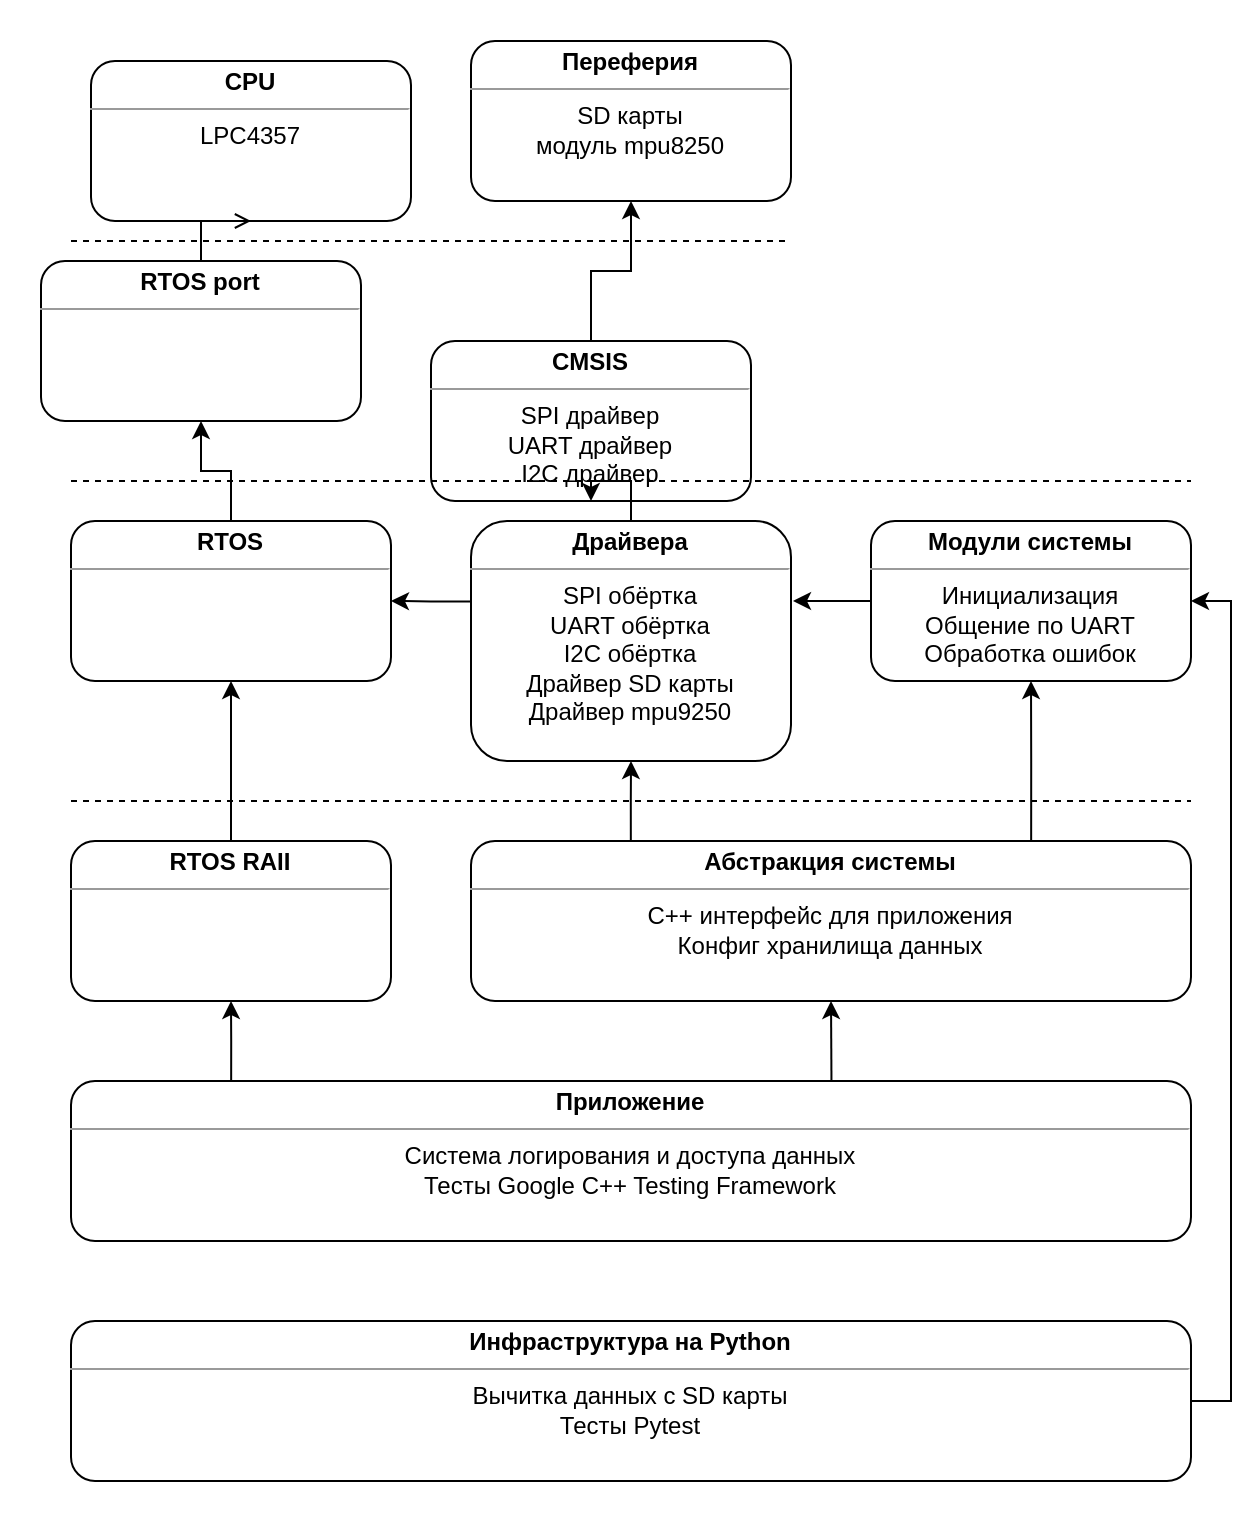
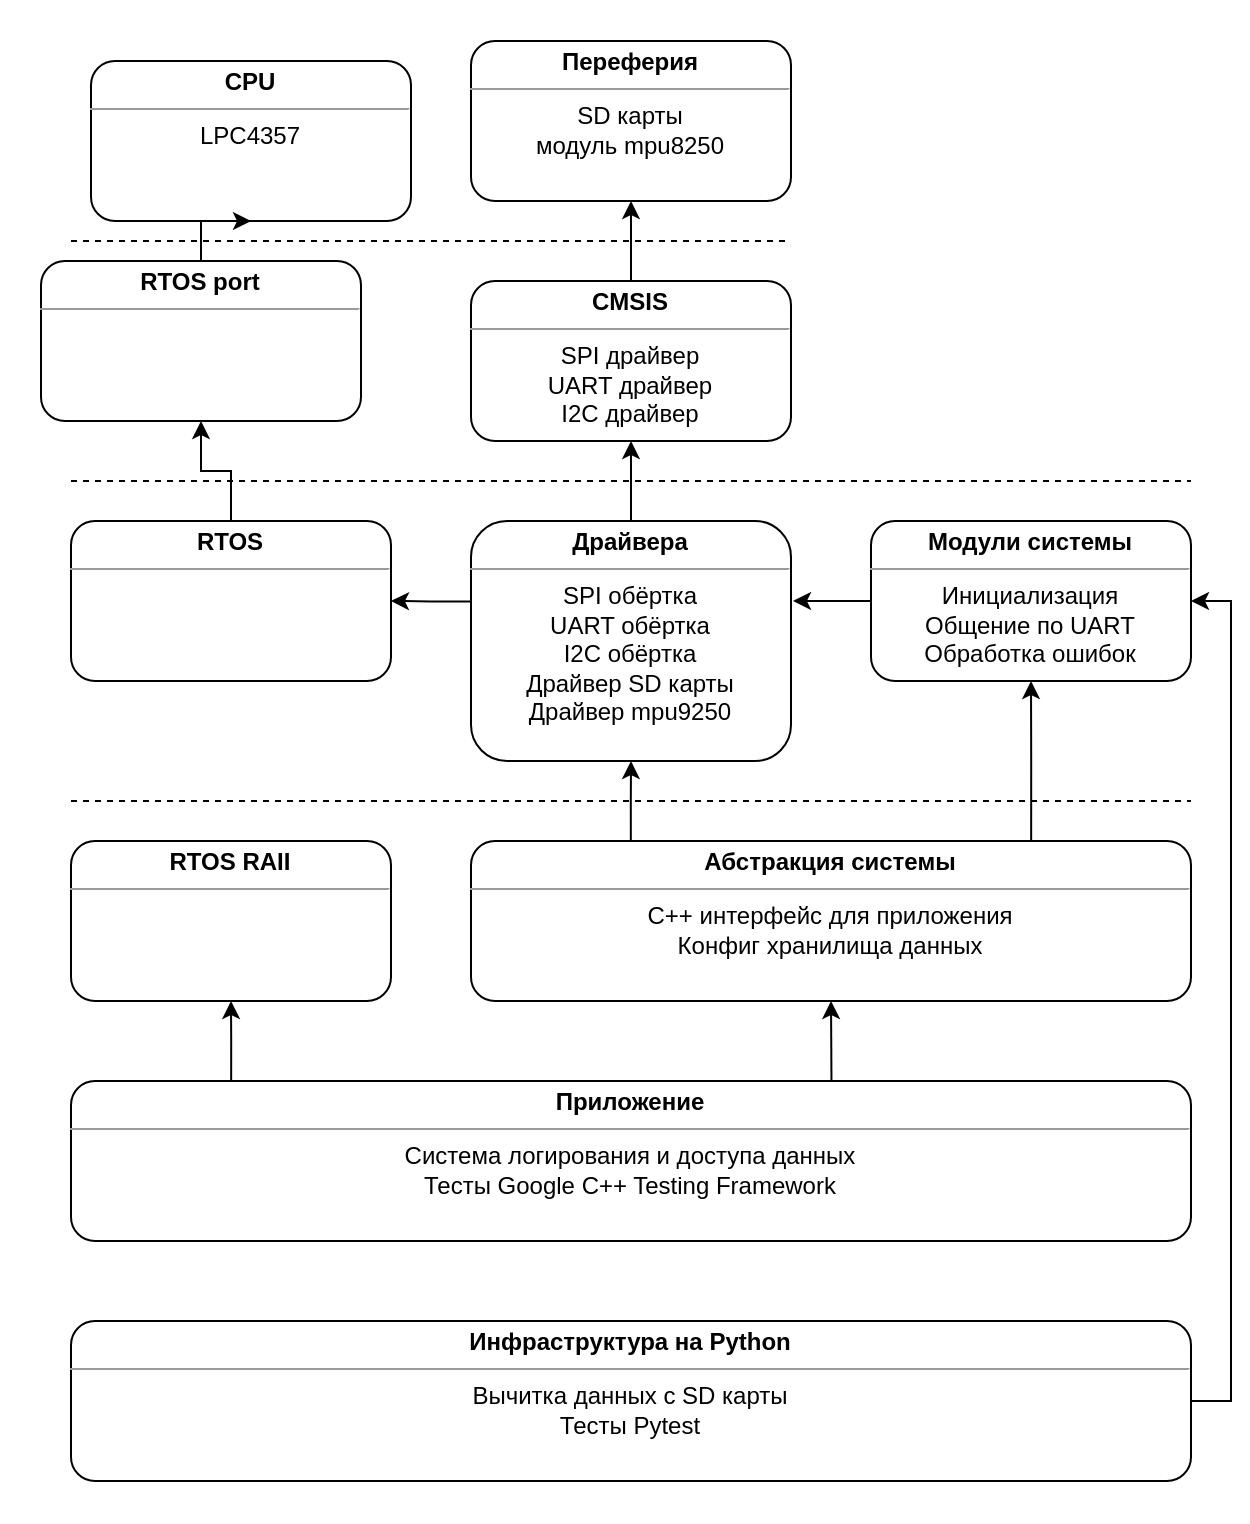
(239, 221) -> (236, 221)
(591, 421) -> (631, 361)
(231, 768) -> none
